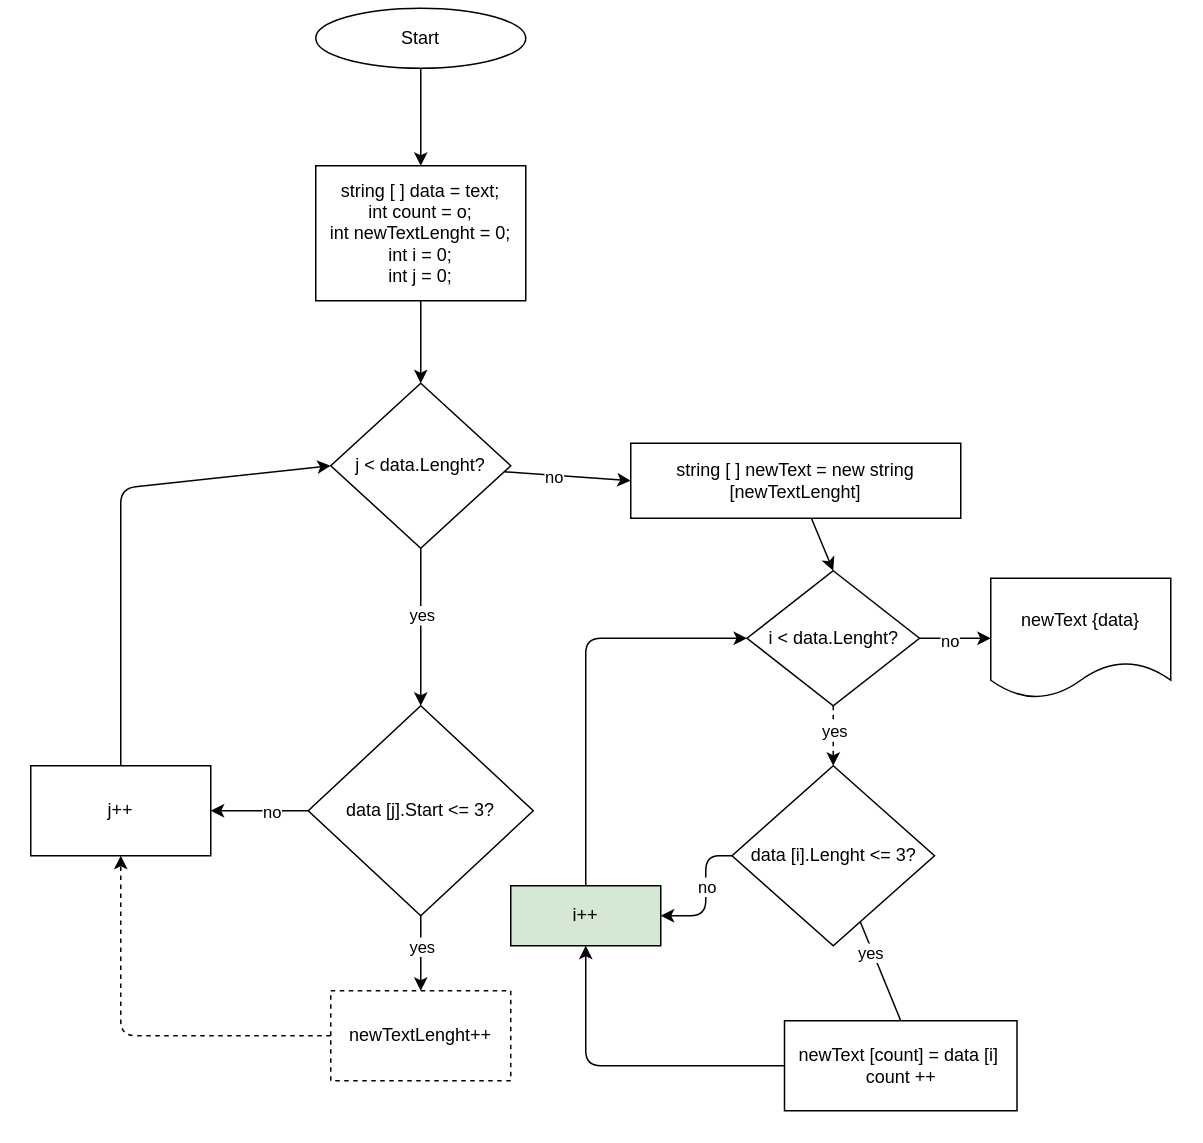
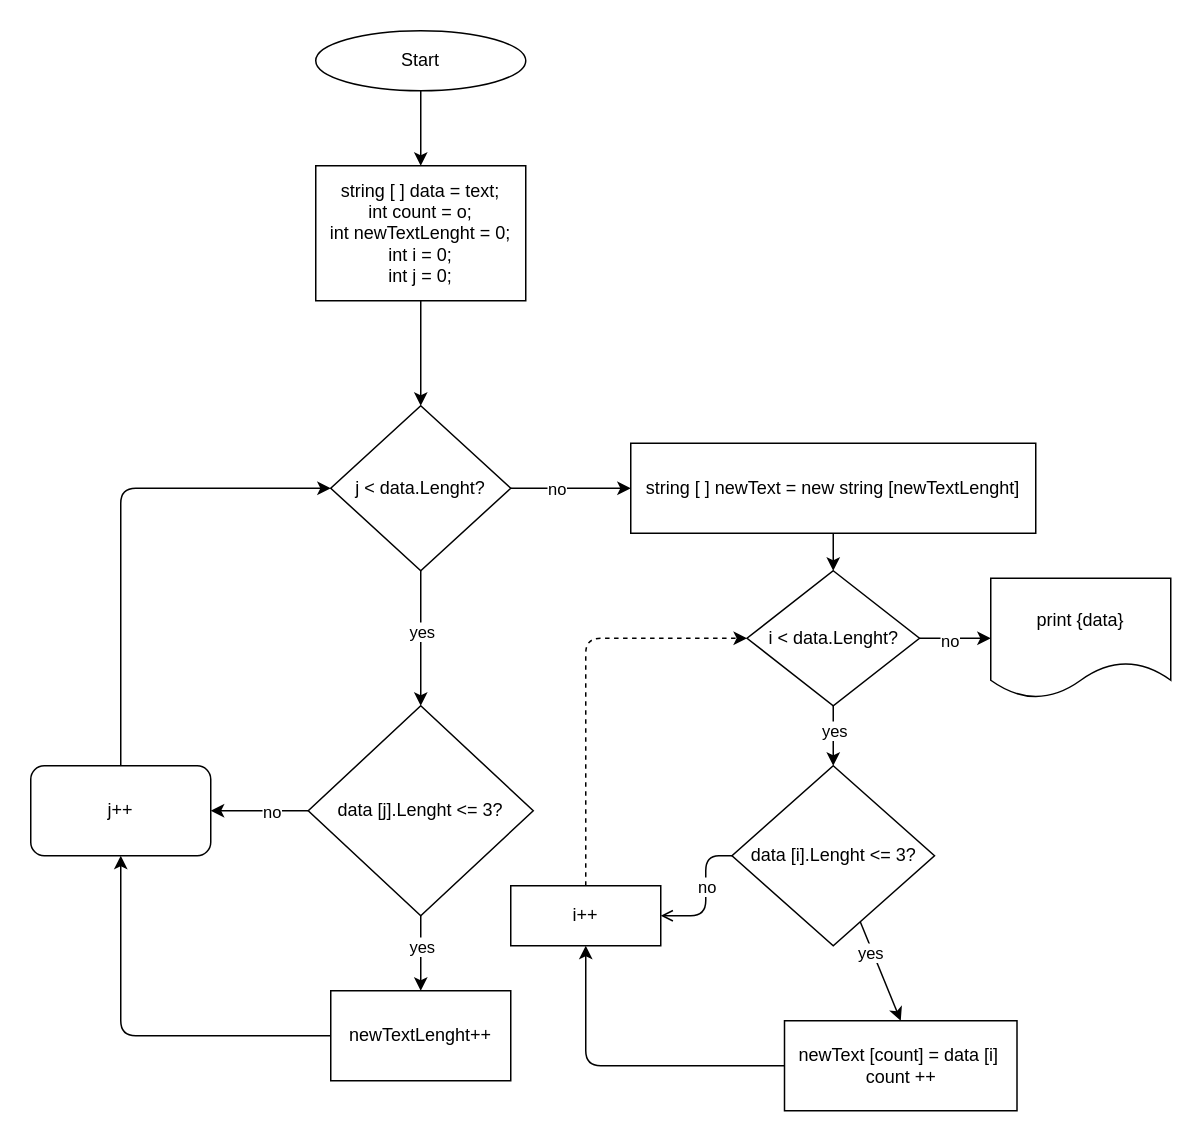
(421, 38) -> (421, 61)
(421, 466) -> (421, 488)
(796, 481) -> (833, 488)
(1081, 620) -> (1081, 620)
(586, 689) -> (586, 689)
(833, 715) -> (833, 715)
(121, 811) -> (121, 811)
(421, 811) -> (421, 811)
(586, 916) -> (586, 916)
(672, 916) -> (669, 916)
(898, 1014) -> (896, 1010)
(149, 1036) -> (149, 1036)
(421, 1036) -> (421, 1036)
